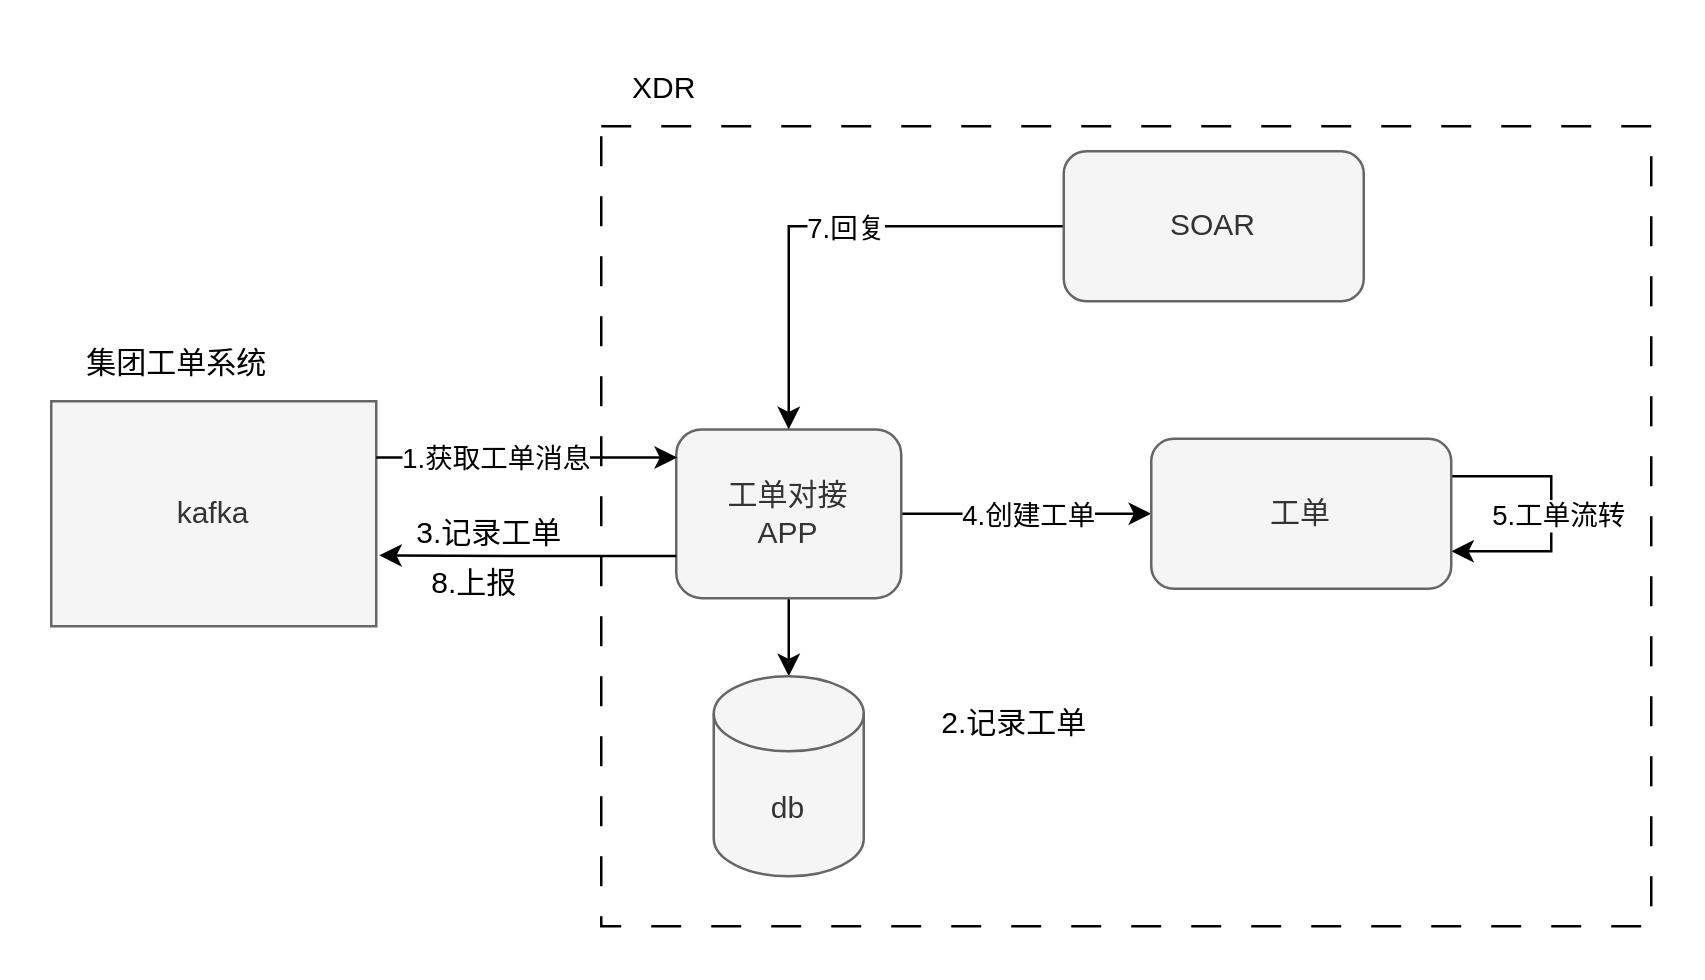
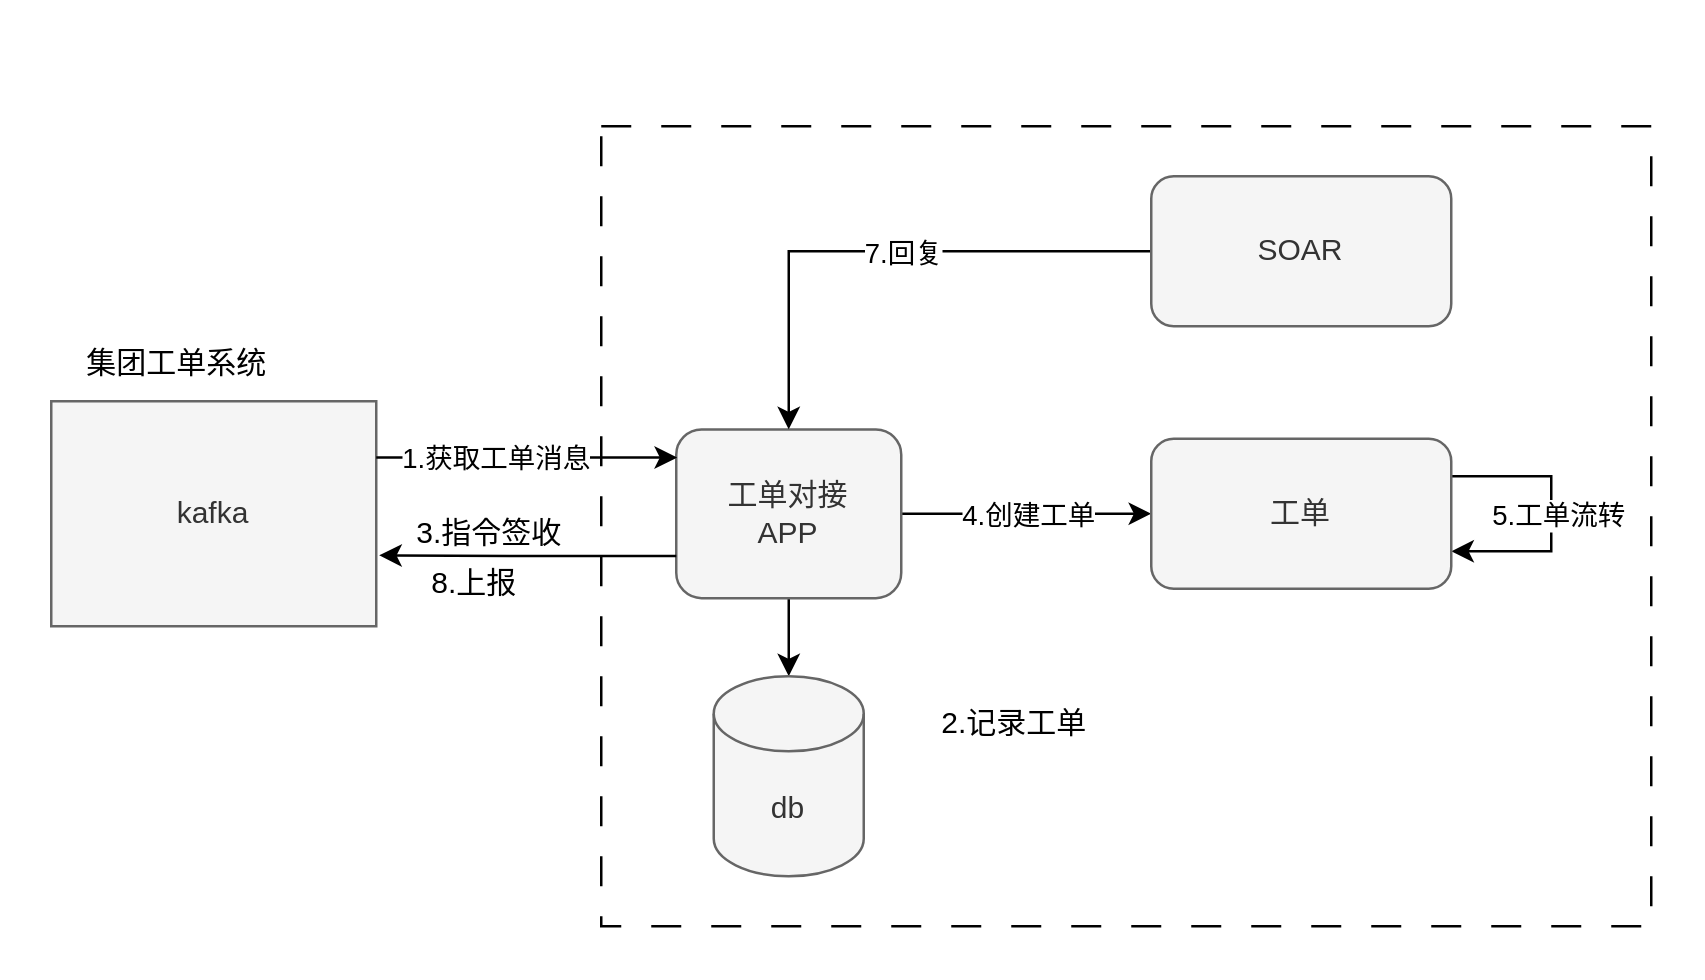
(664, 89) -> none
(1214, 226) -> (1301, 251)
(490, 534) -> (490, 534)
